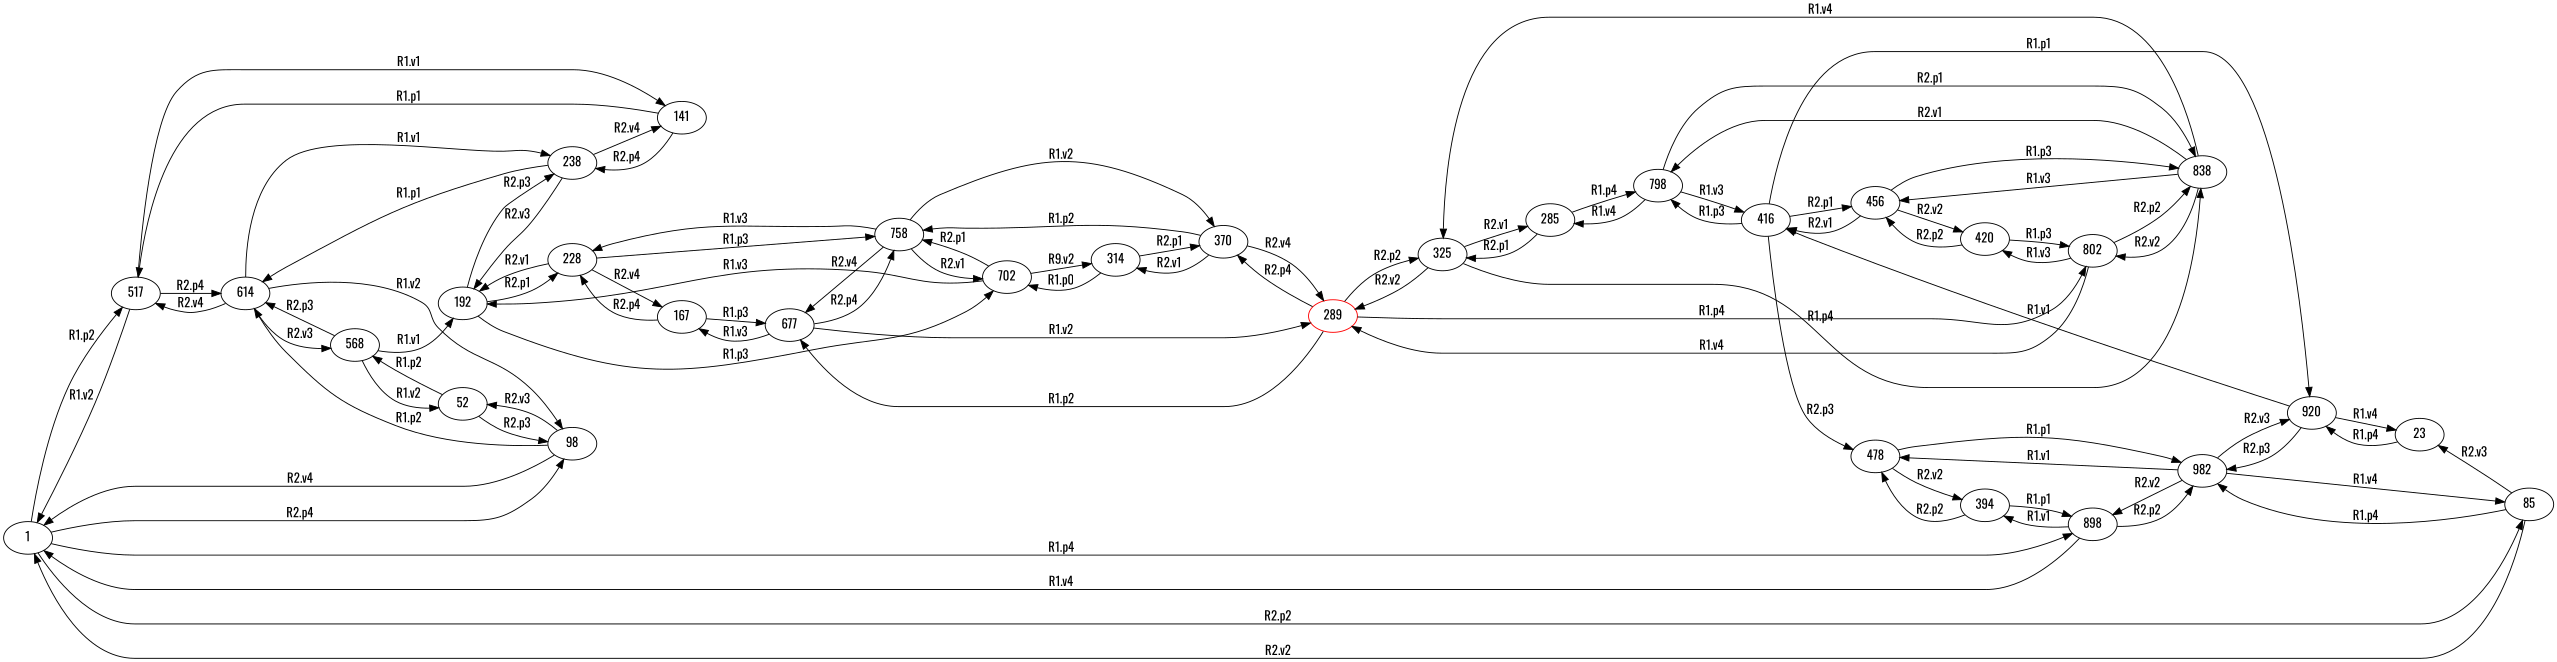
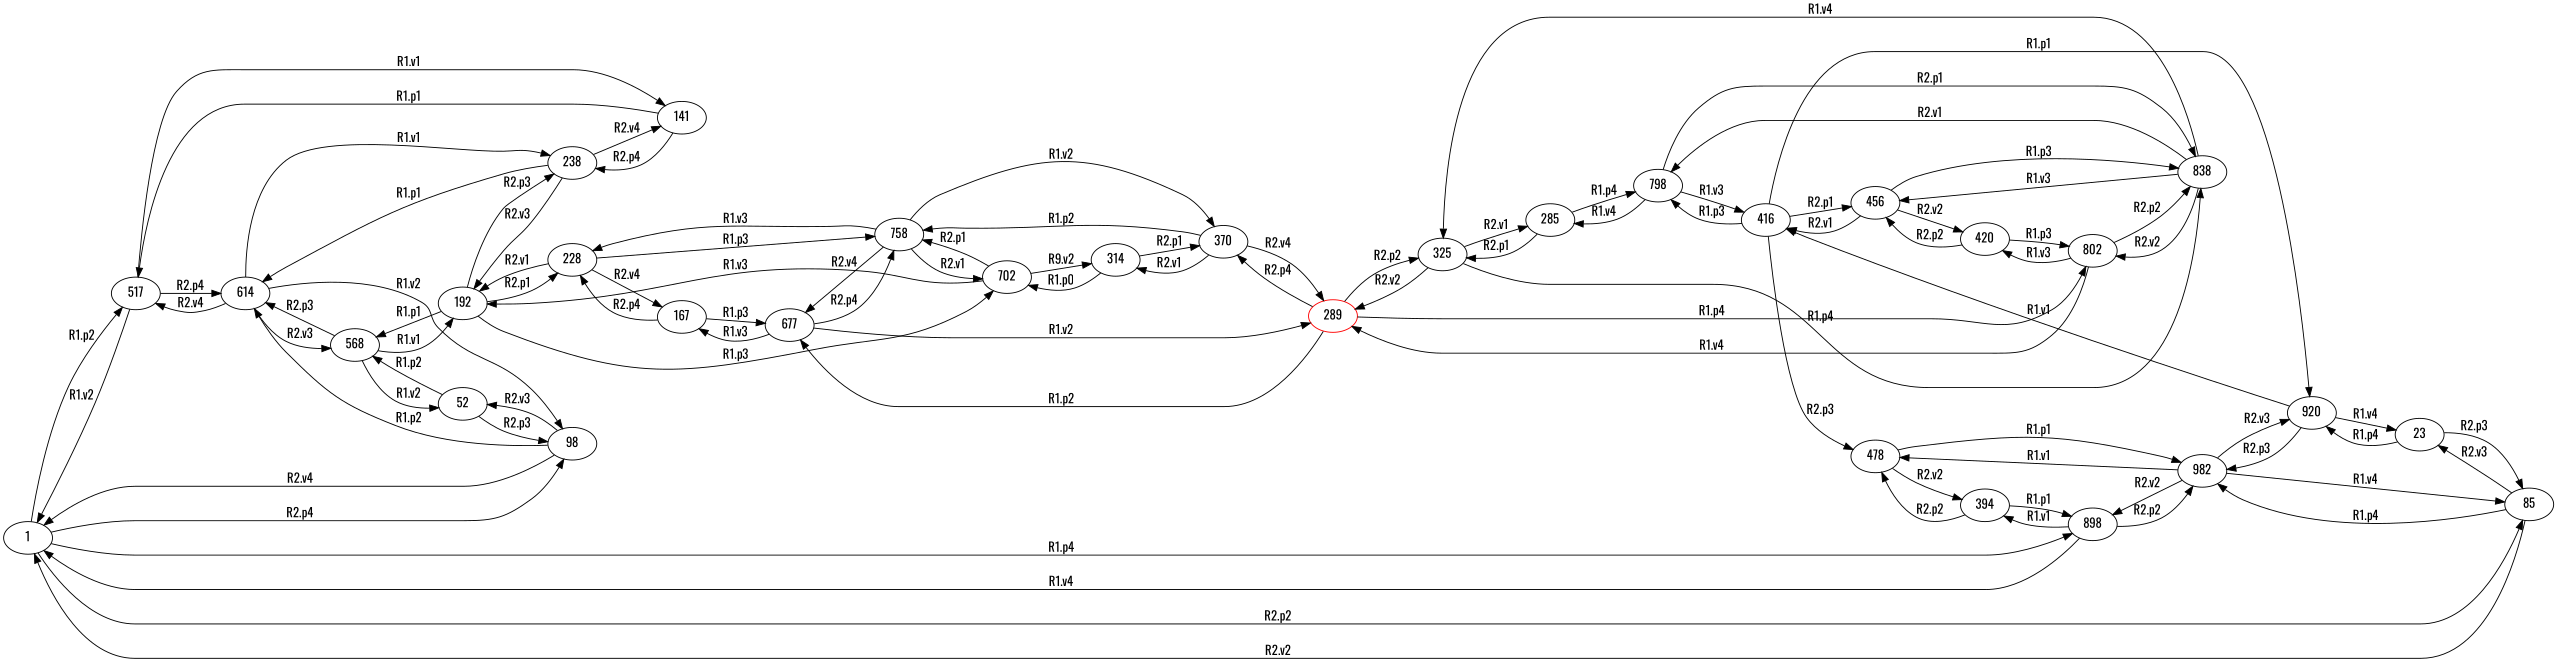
none -> (413, 323)
none -> (2490, 444)
